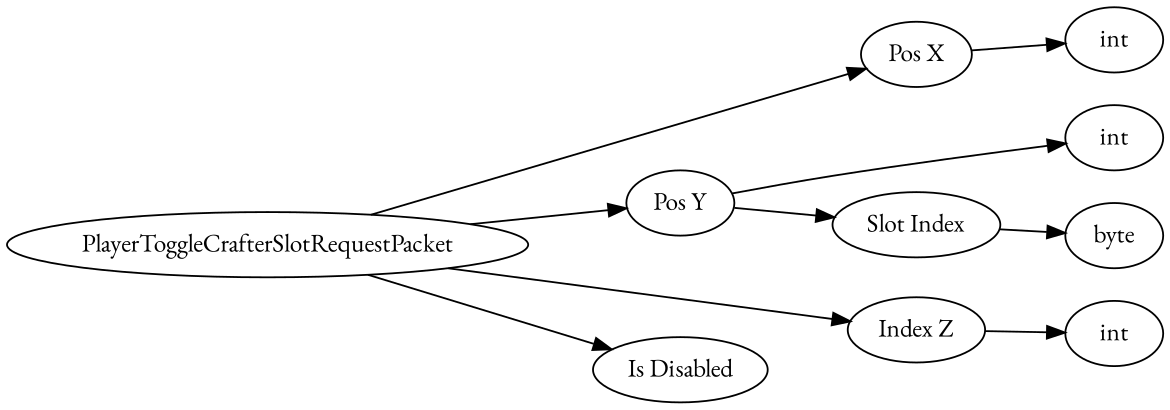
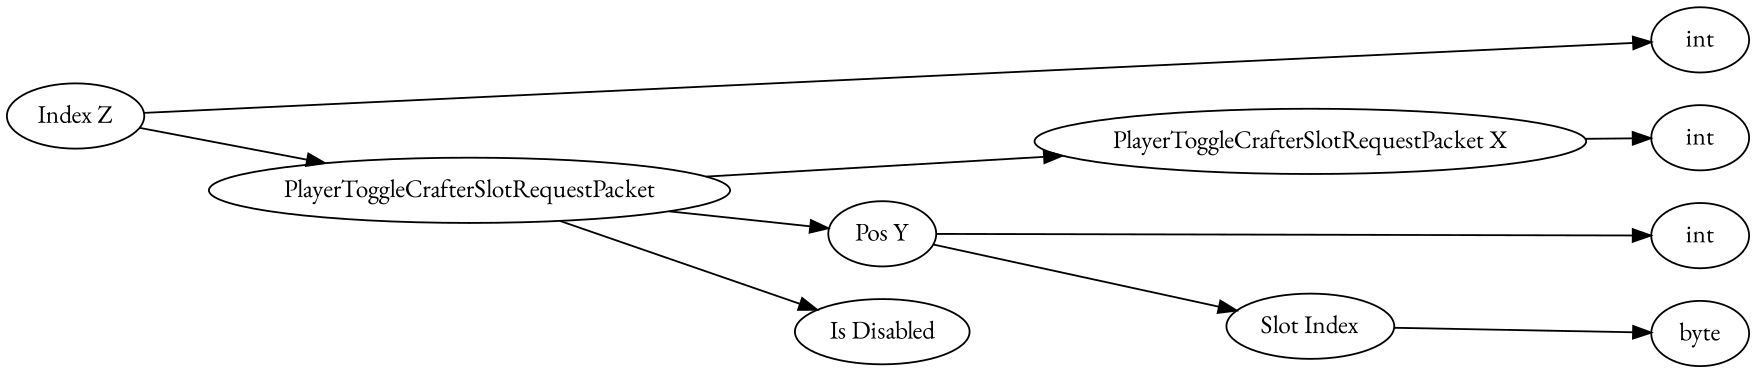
(916, 54) -> (1310, 141)
(640, 294) -> (223, 144)
